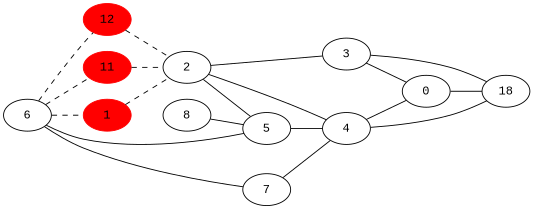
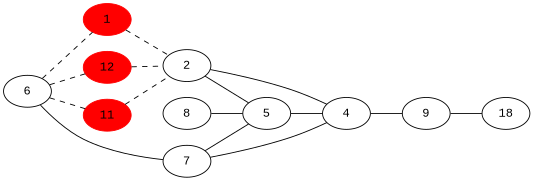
(346, 54) -> none
(426, 91) -> (426, 113)
(430, 120) -> none
(144, 144) -> (227, 137)
